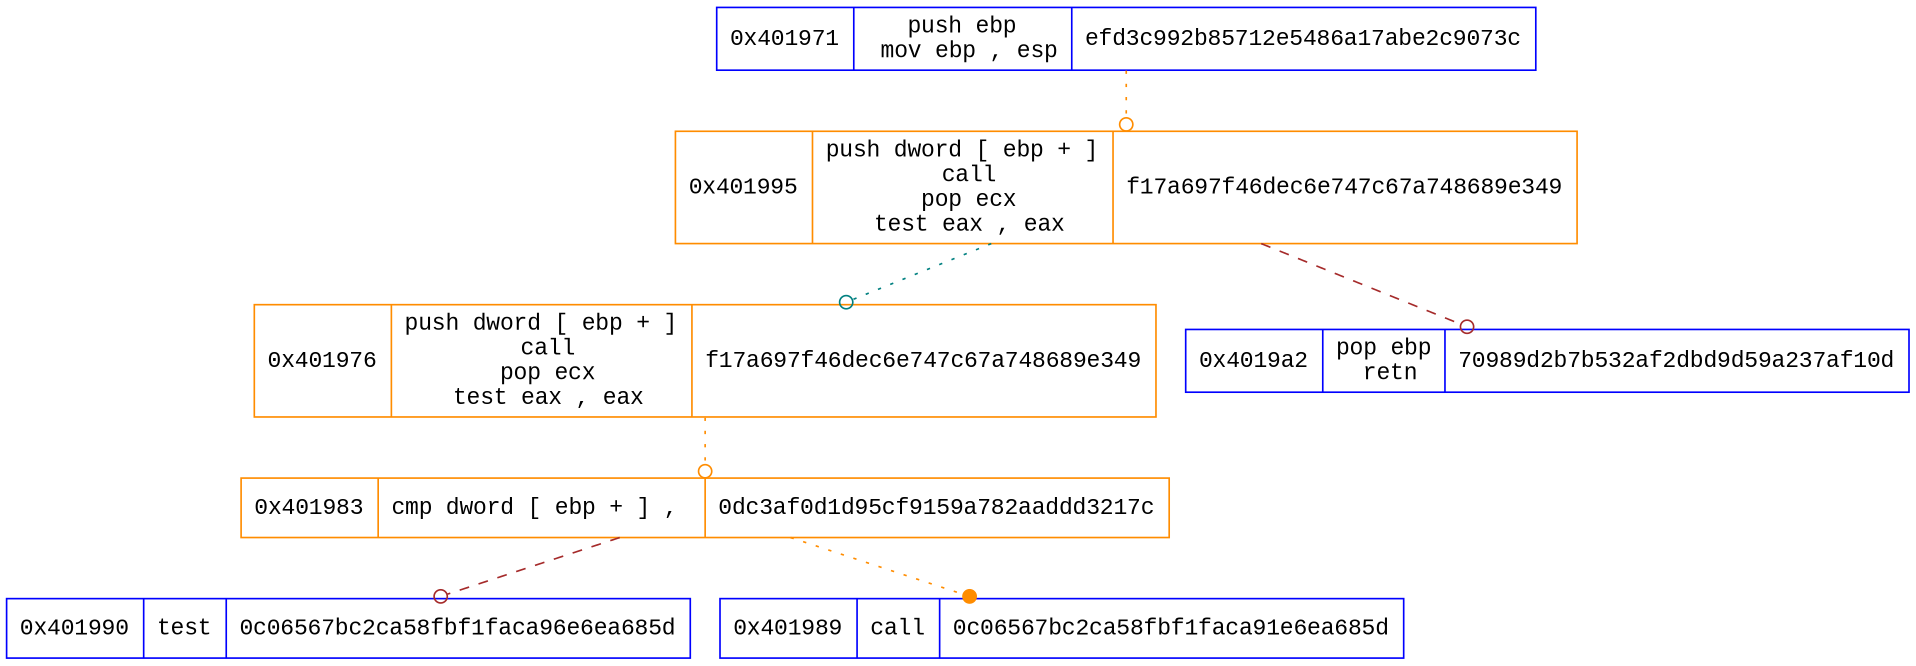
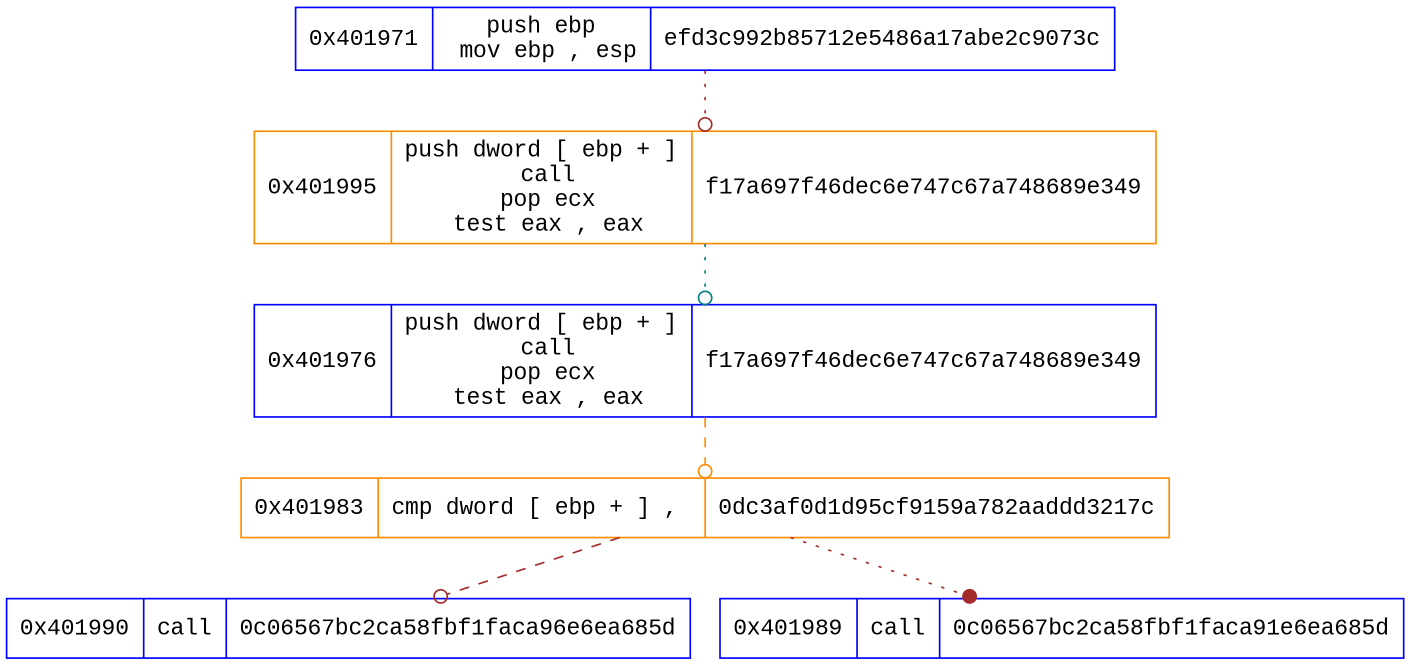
(1126, 94) -> (705, 94)
(705, 361) -> (705, 361)
(1547, 361) -> none
(705, 441) -> (705, 441)
(877, 566) -> (877, 566)
(185, 628) -> (185, 628)
